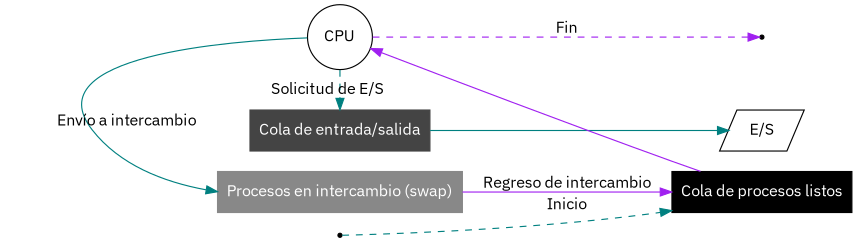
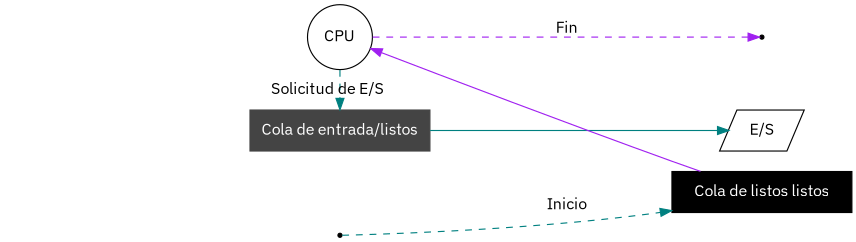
(340, 131) -> (340, 131)
(340, 192) -> none
(762, 192) -> (762, 192)
